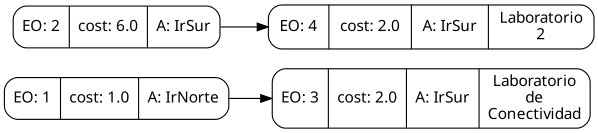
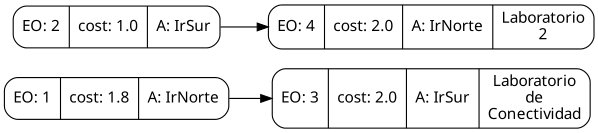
(108, 26) -> (108, 26)
(450, 26) -> (448, 26)
(100, 98) -> (100, 98)
